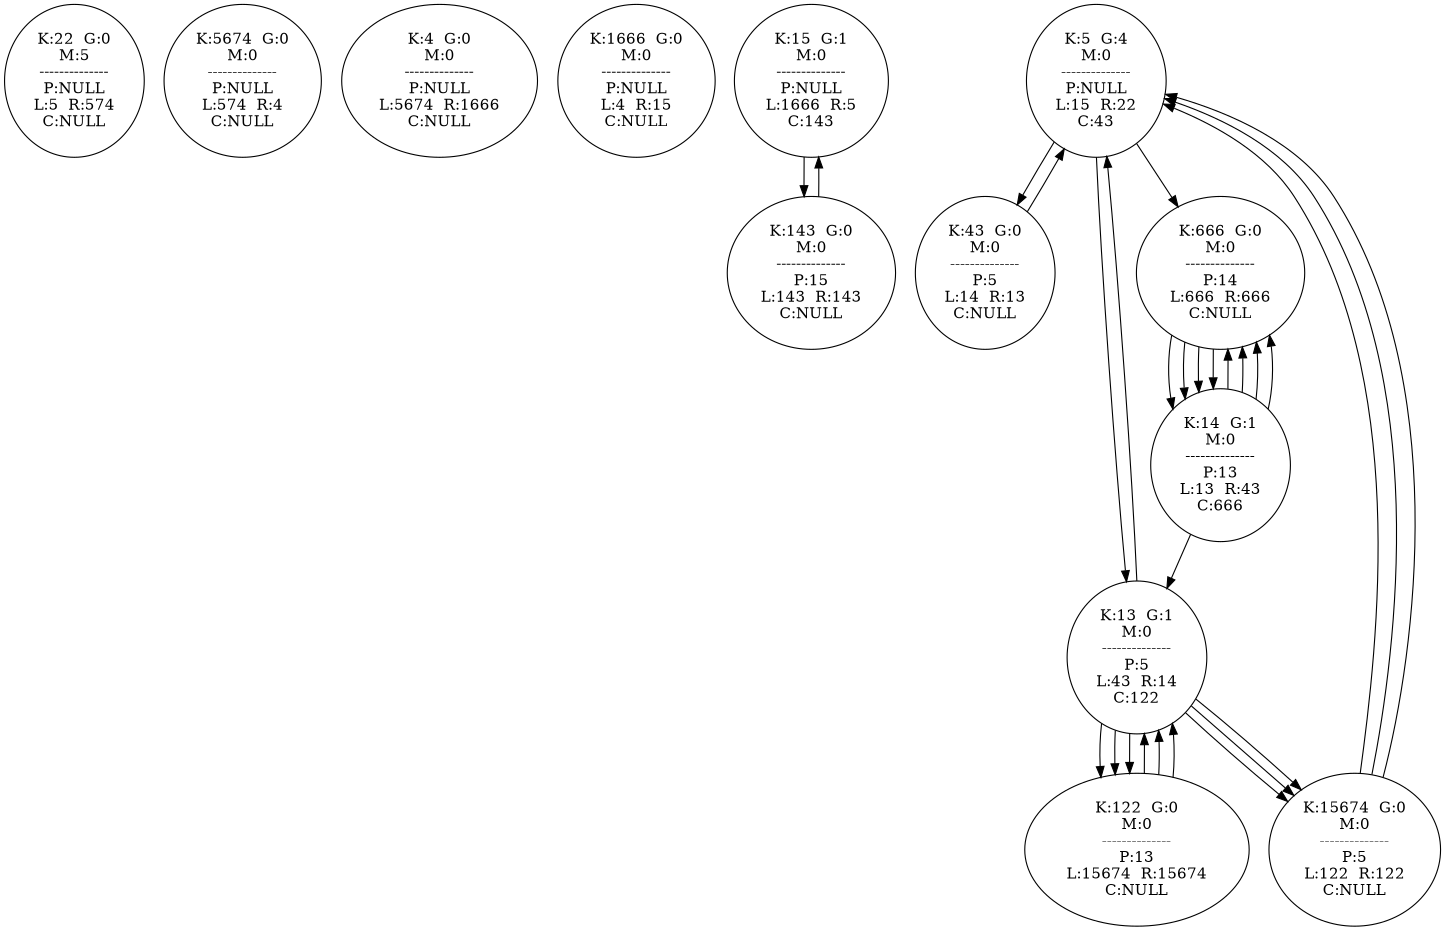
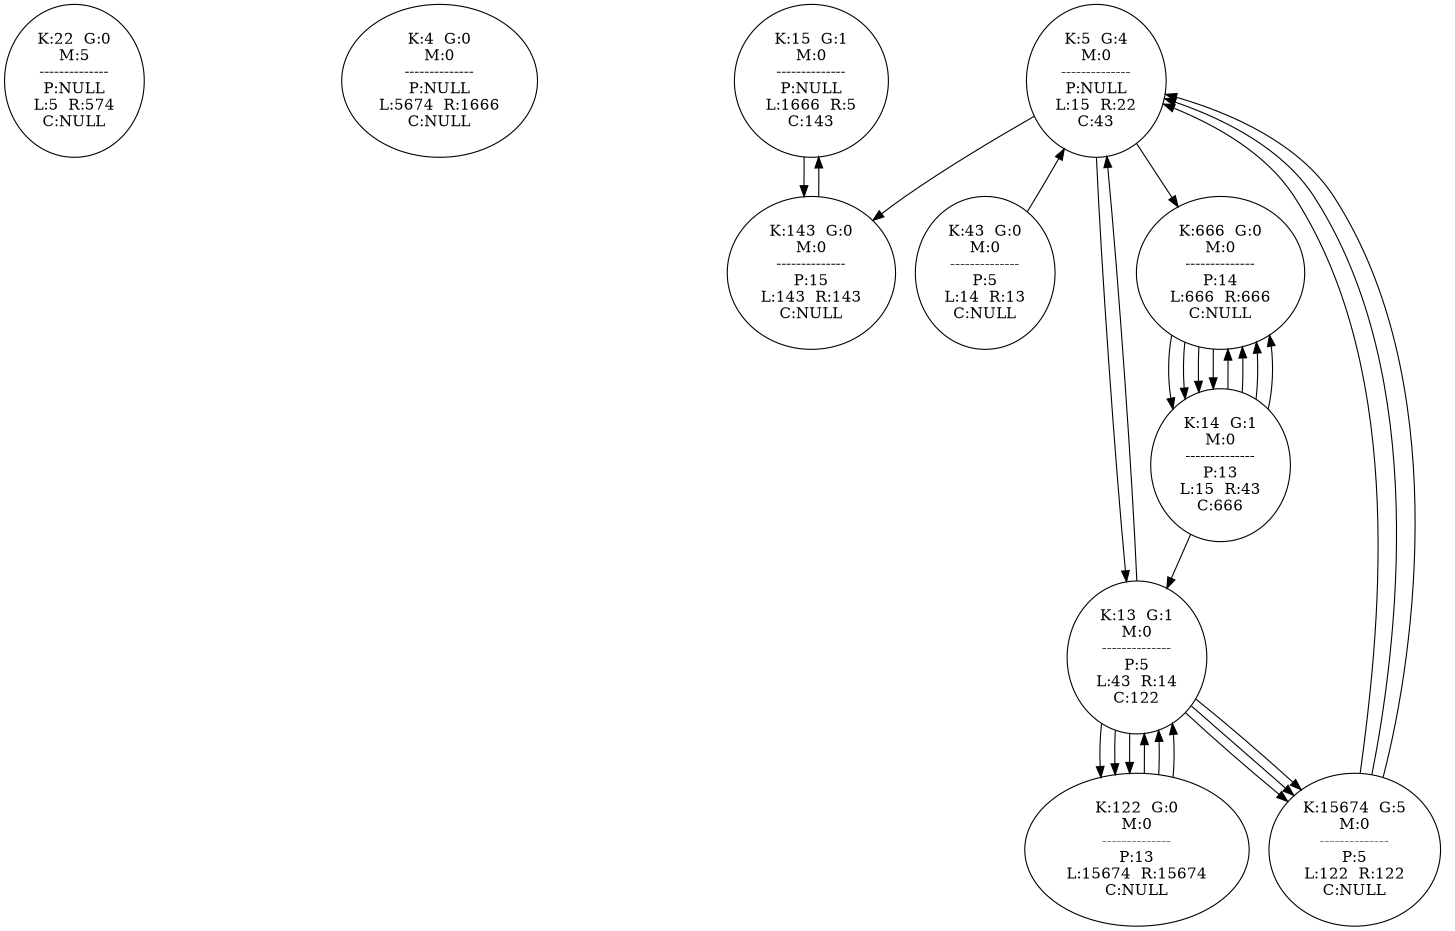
(243, 81) -> none
(637, 81) -> none
(1038, 168) -> (957, 163)
(1221, 465) -> (1221, 465)
(1355, 850) -> (1355, 850)
